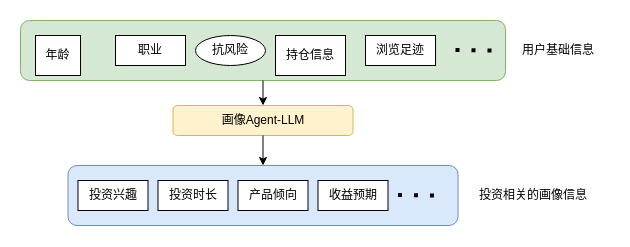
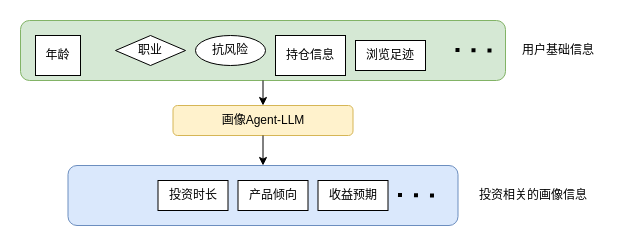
(151, 51) -> (151, 51)
(401, 51) -> (391, 56)
(113, 196) -> none
